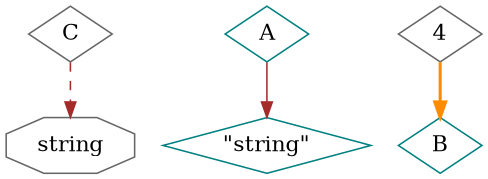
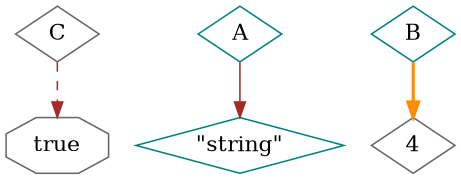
(440, 82) -> (413, 82)
(70, 145) -> (57, 145)
